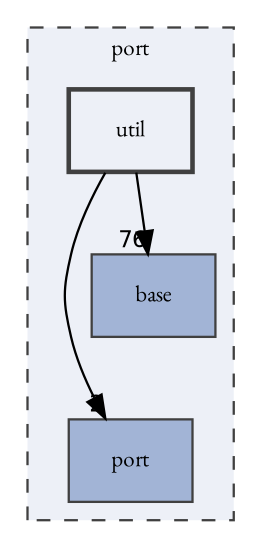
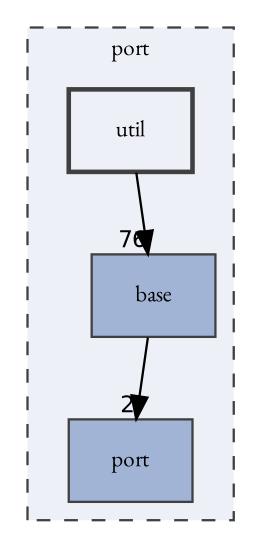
(66, 284) -> (144, 367)
